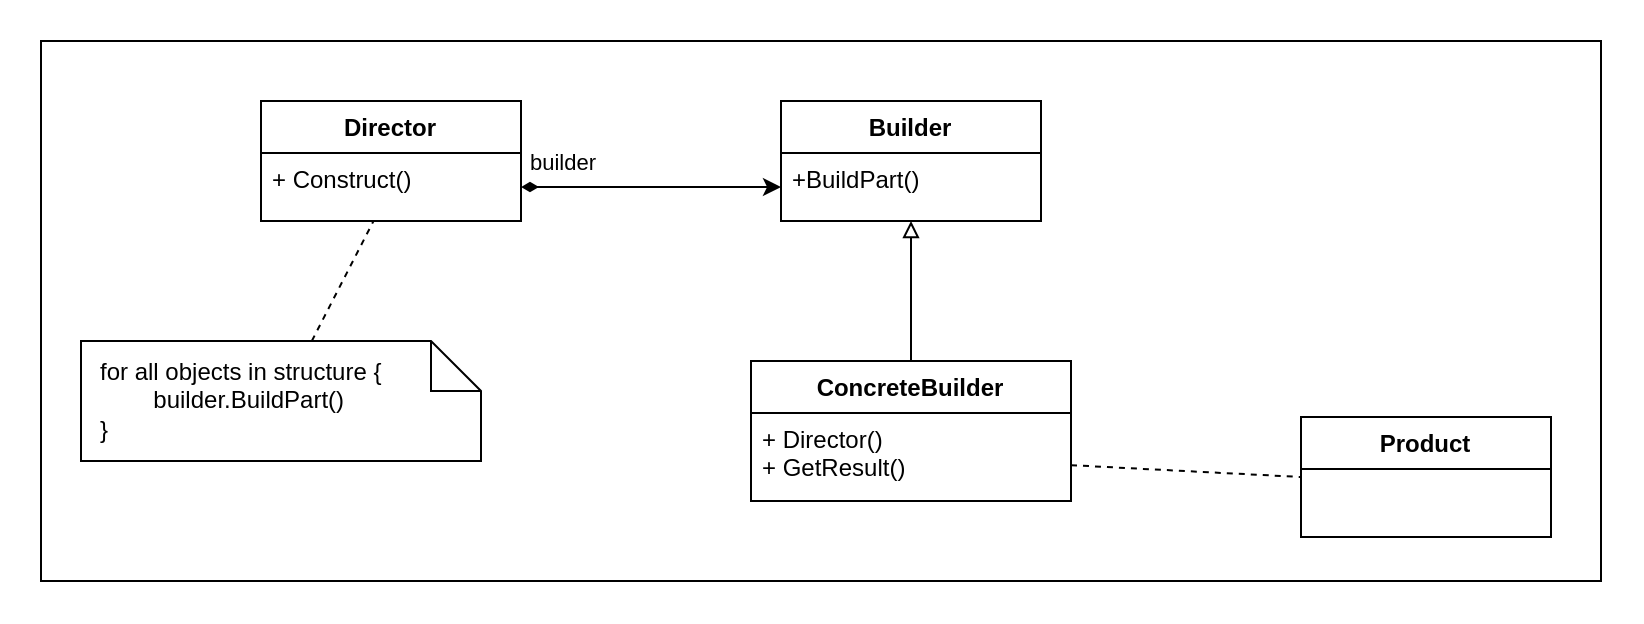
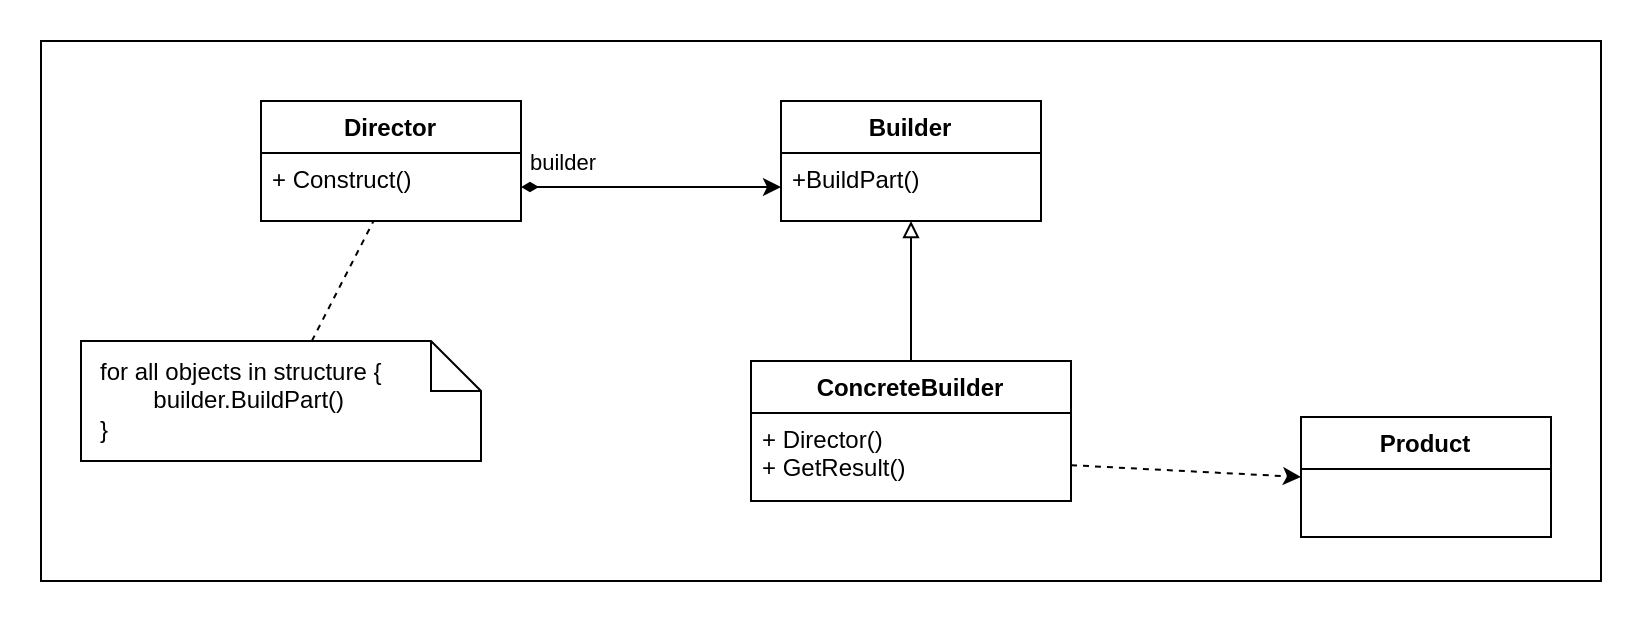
(1291, 476) -> (1286, 476)
